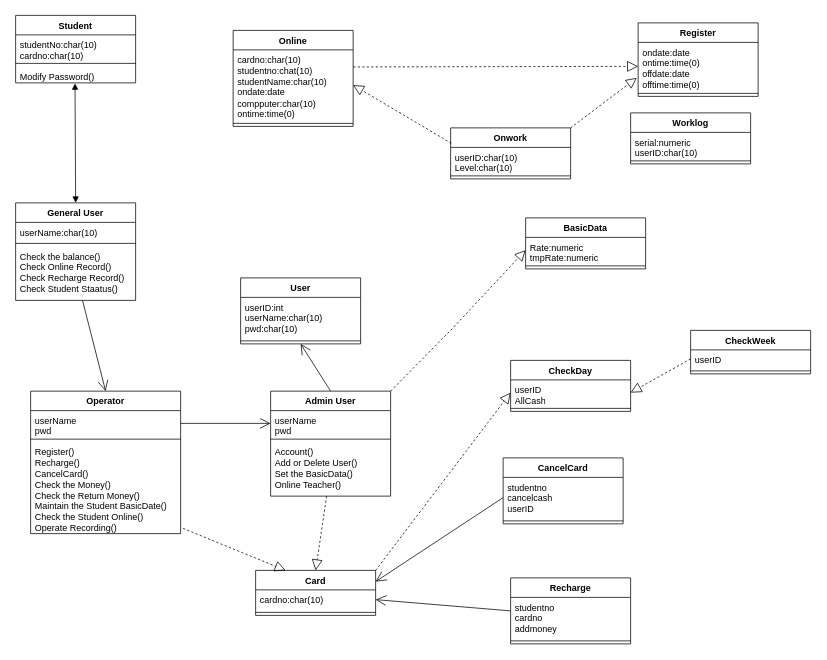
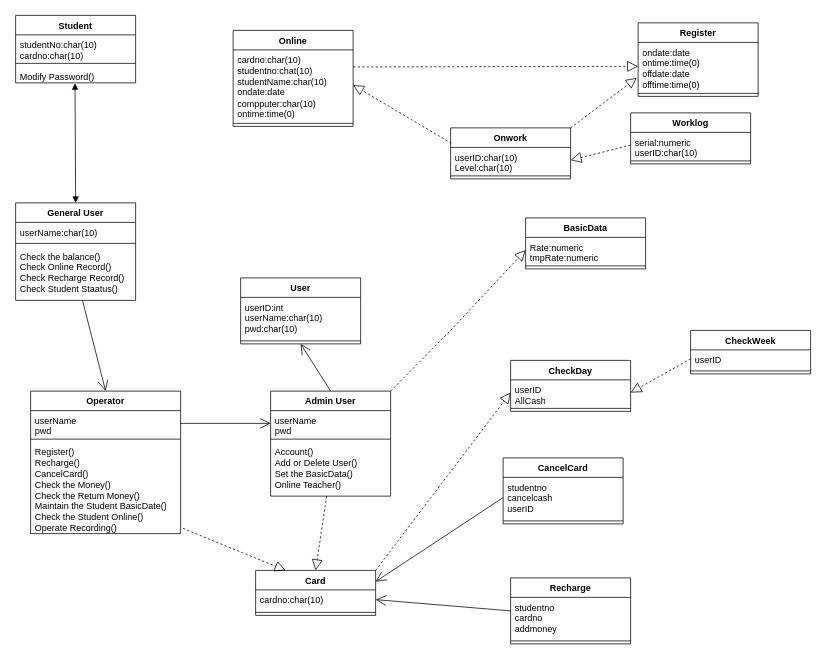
none -> (605, 151)
